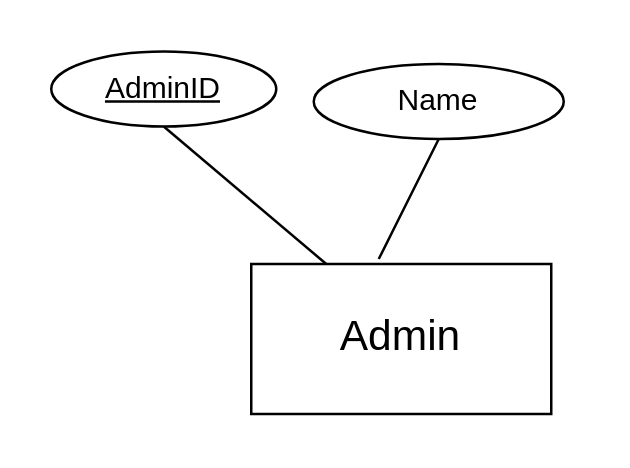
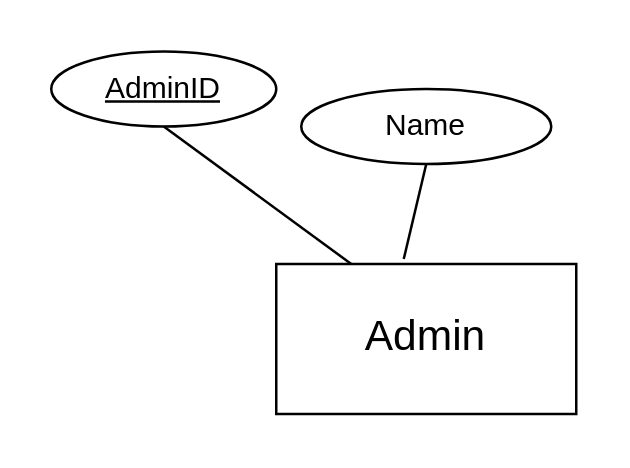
(439, 101) -> (426, 126)
(401, 339) -> (426, 339)
